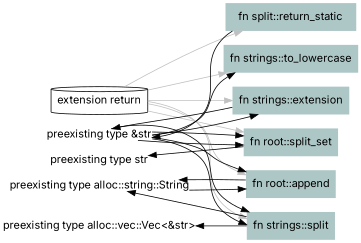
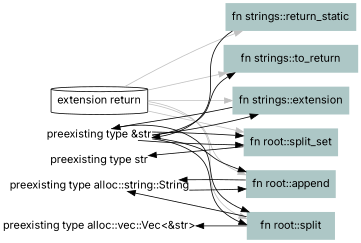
(291, 17) -> (291, 17)
(291, 59) -> (291, 59)
(291, 226) -> (291, 226)
